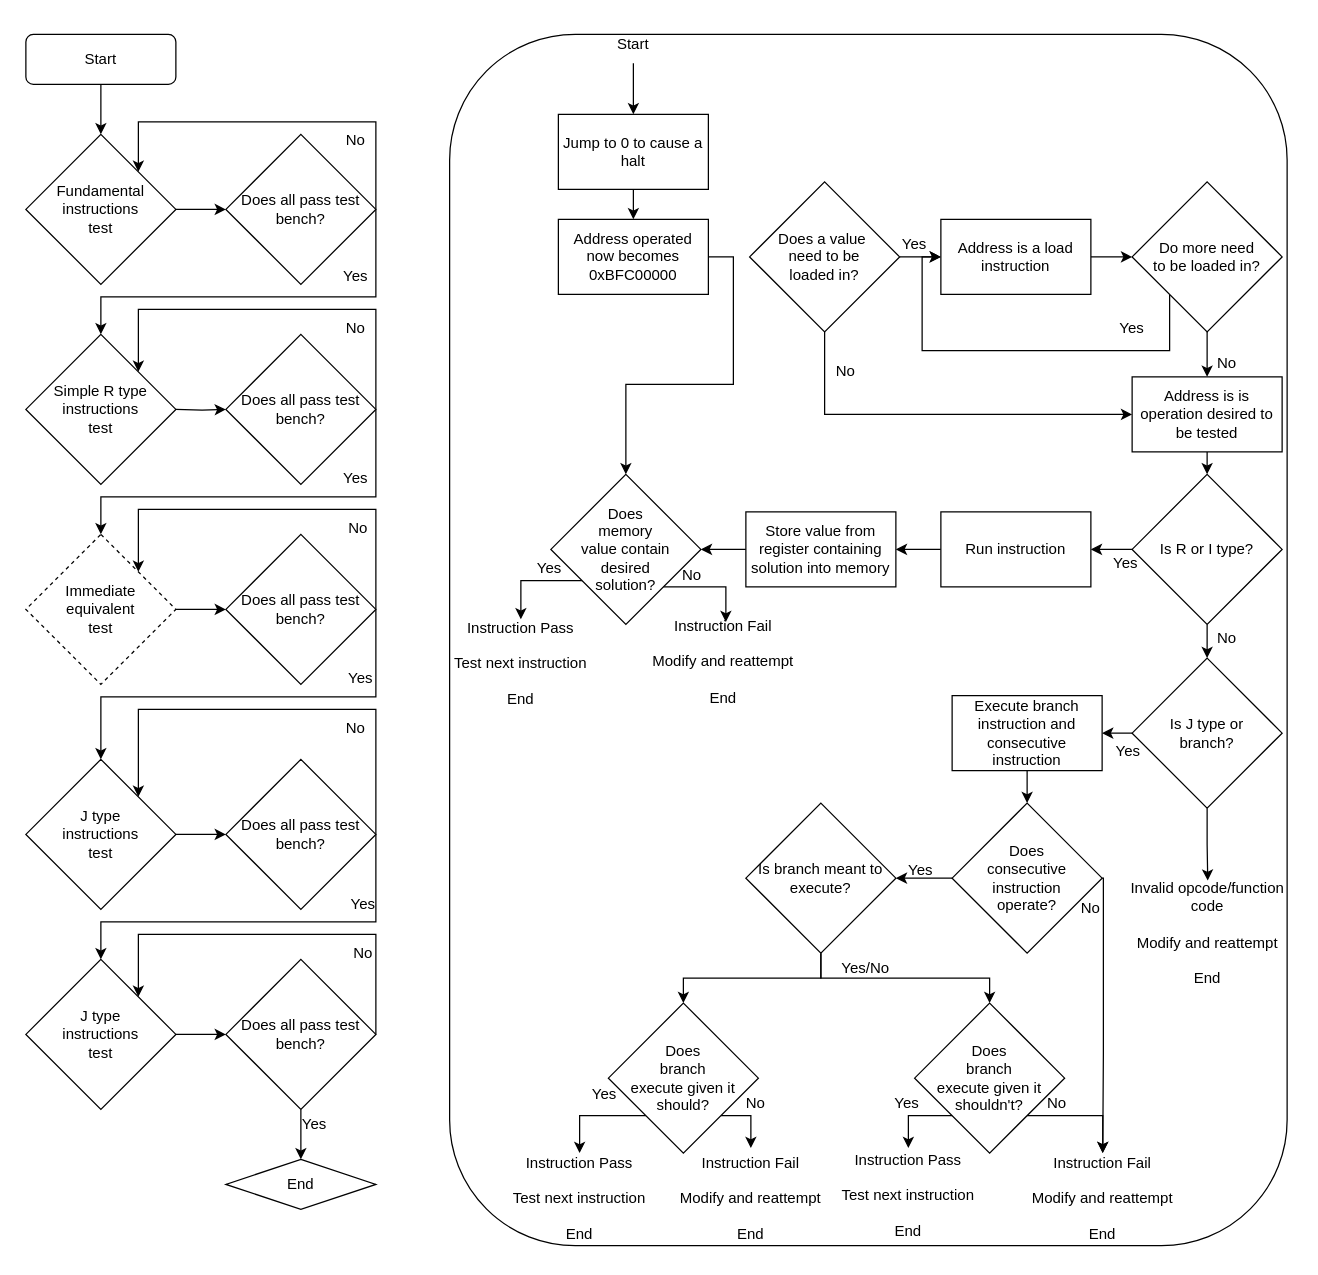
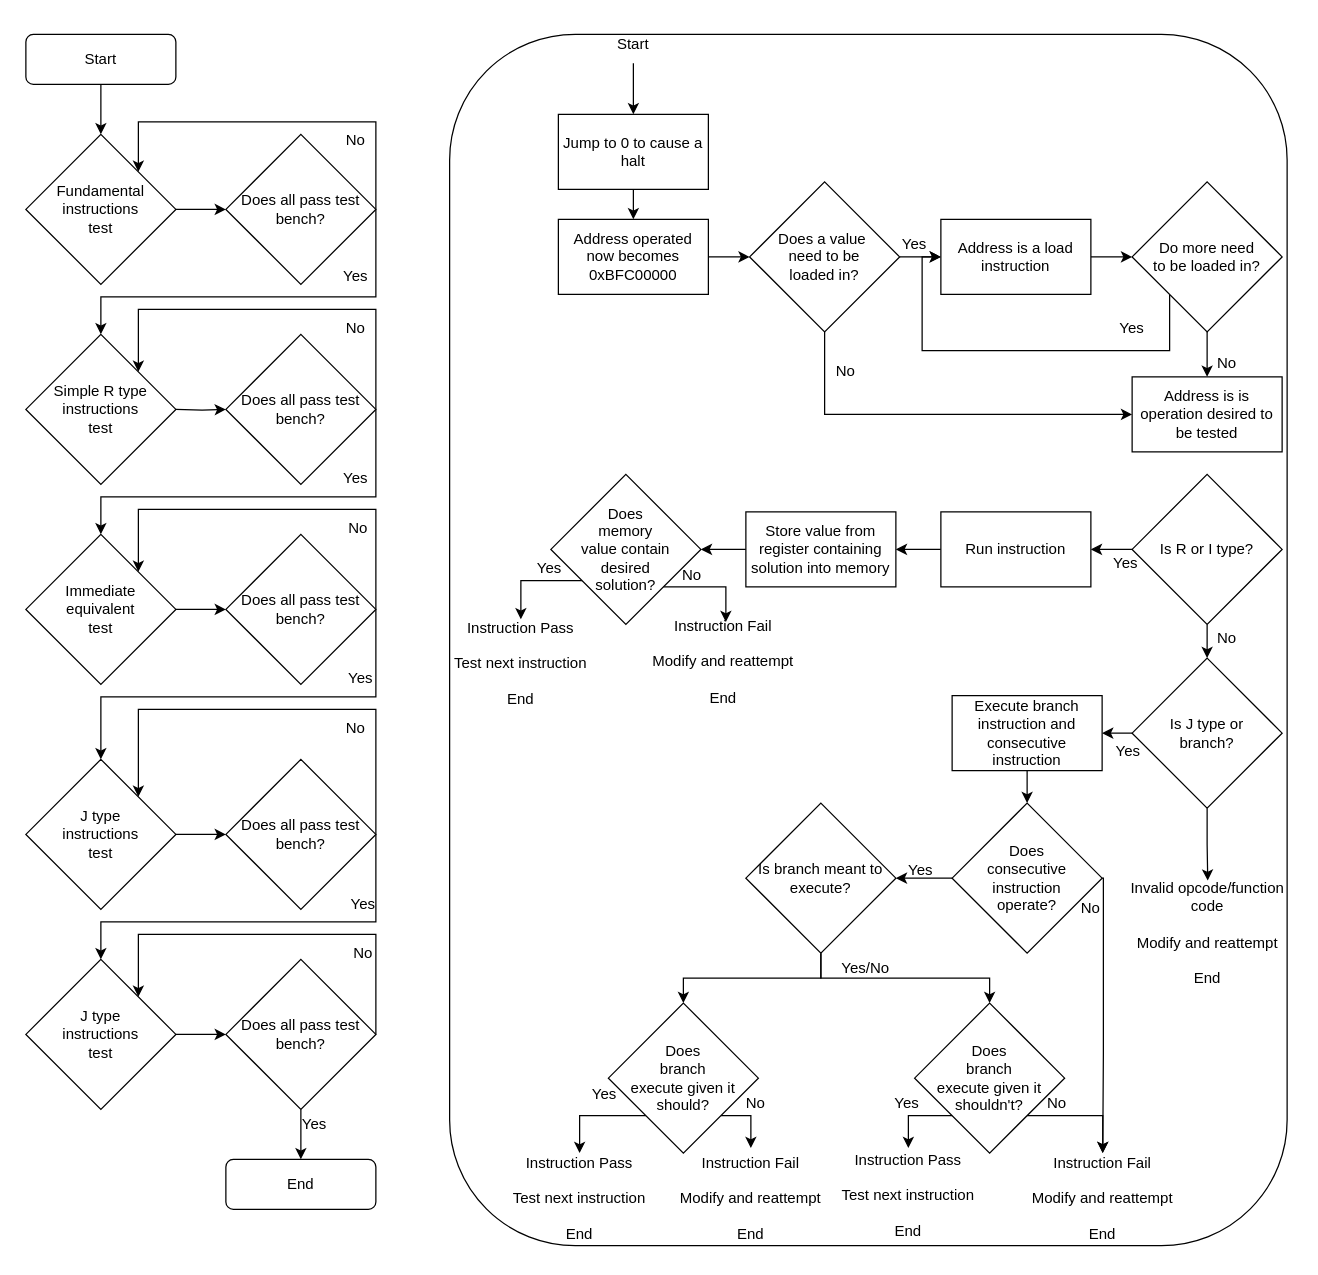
(703, 384) -> (736, 257)
(1207, 459) -> none
(101, 609) -> (101, 609)
(301, 1184) -> (301, 1184)
